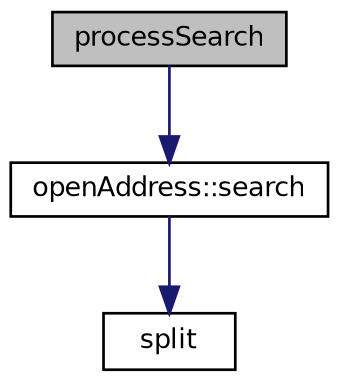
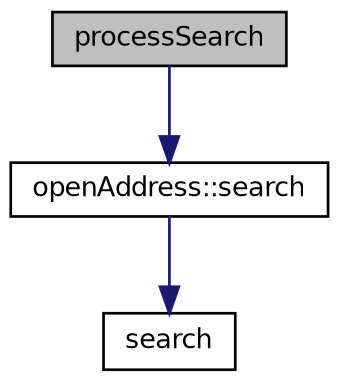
(169, 341) -> (169, 341)
